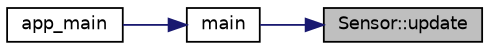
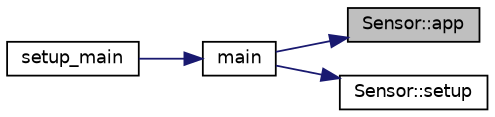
(65, 25) -> (73, 59)
(403, 25) -> (414, 25)
none -> (414, 93)
